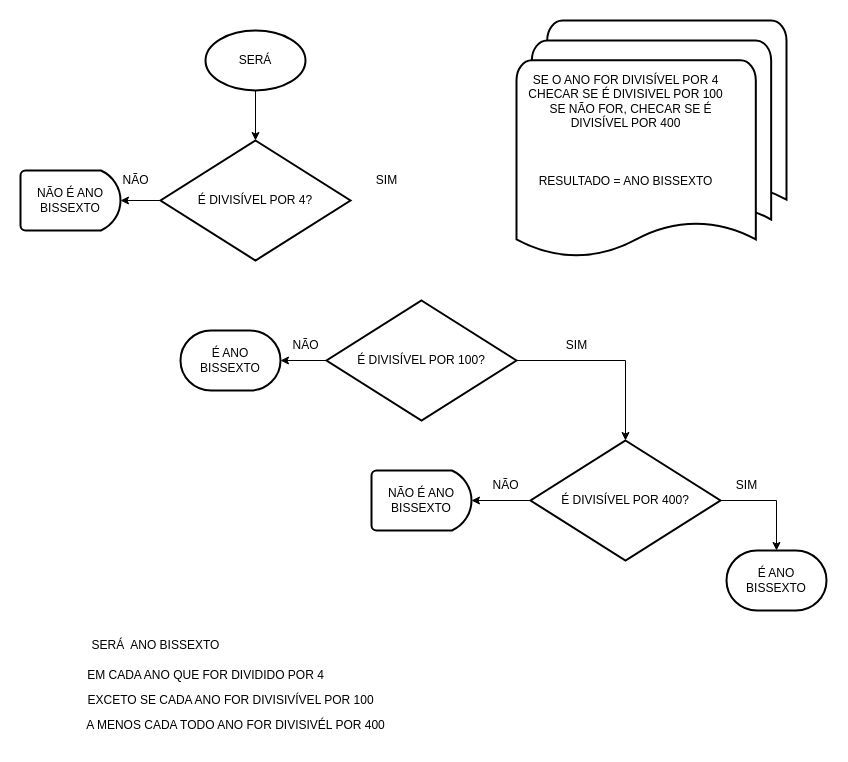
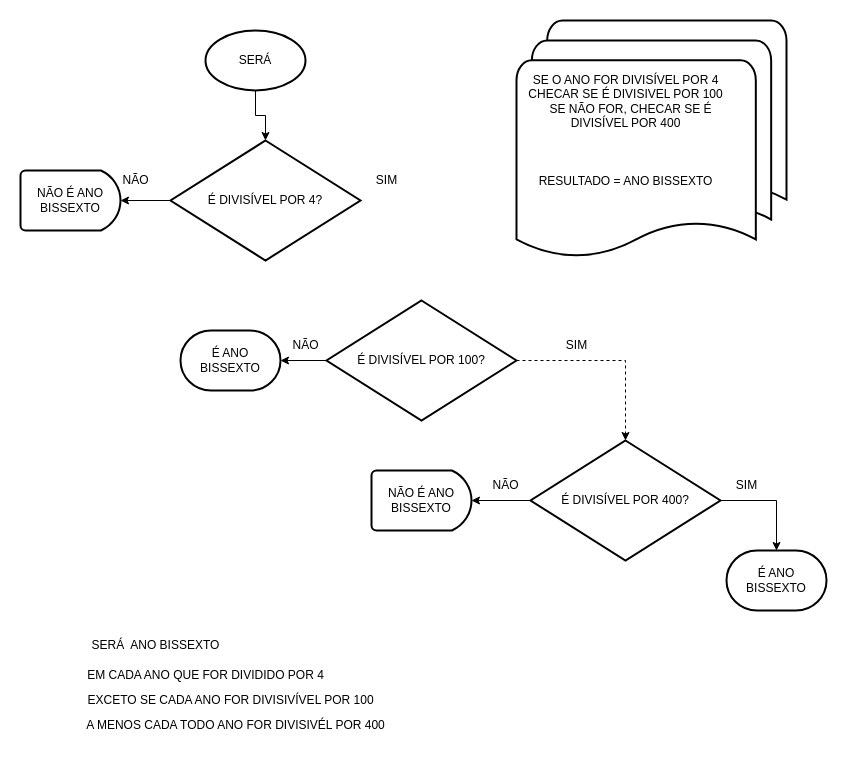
(256, 201) -> (266, 201)
(608, 361) -> (608, 361)
